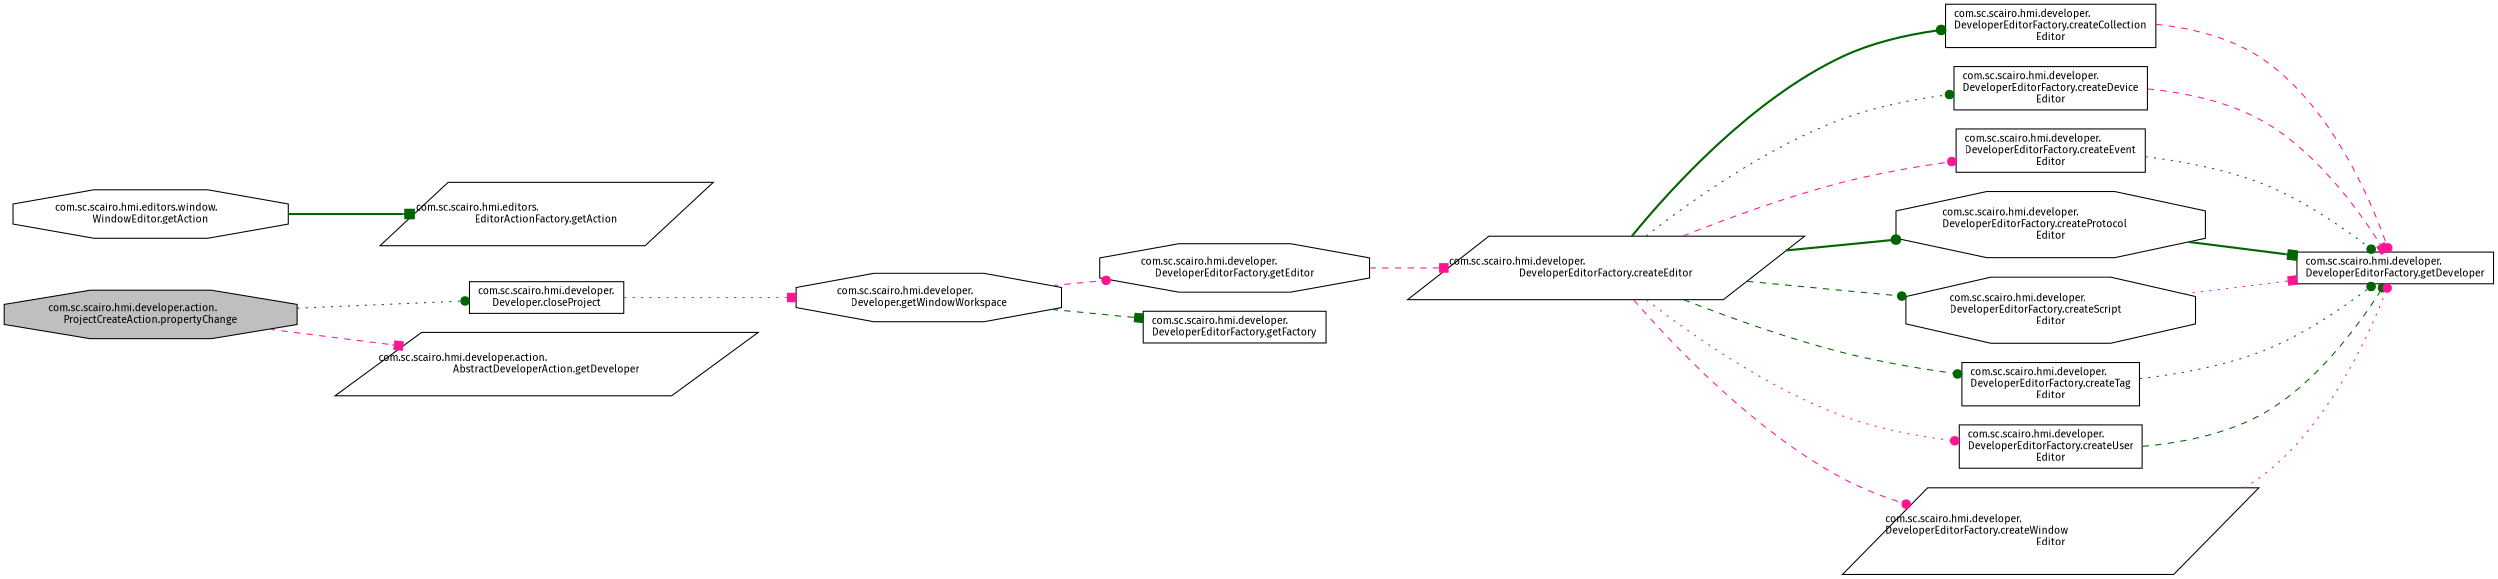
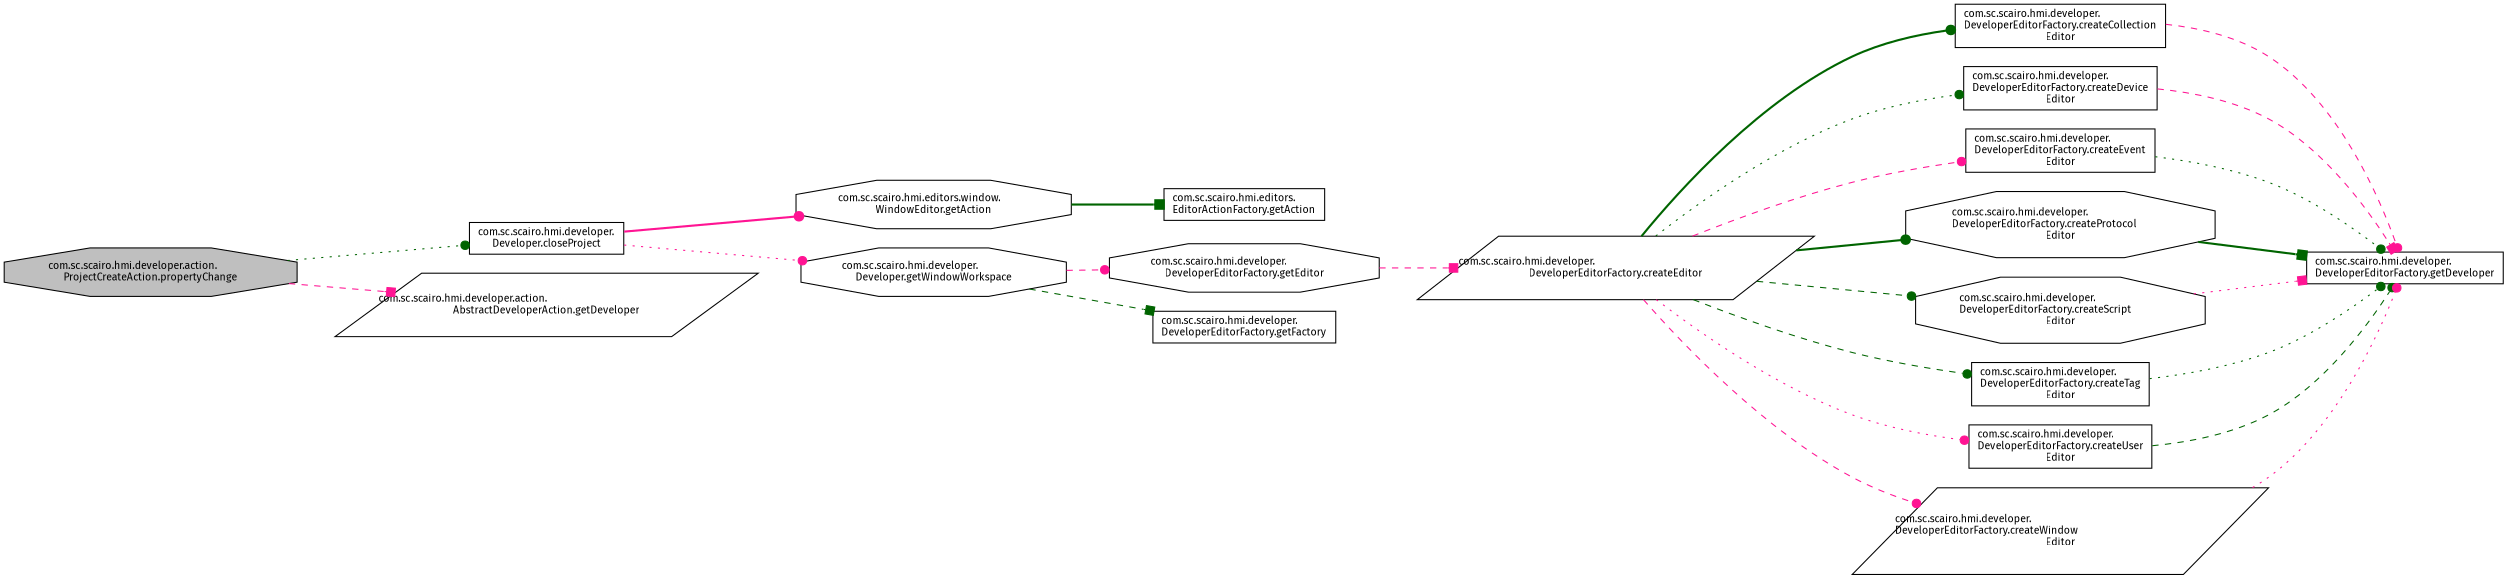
(547, 214) -> (1244, 205)
none -> (709, 224)
(705, 298) -> (711, 253)
